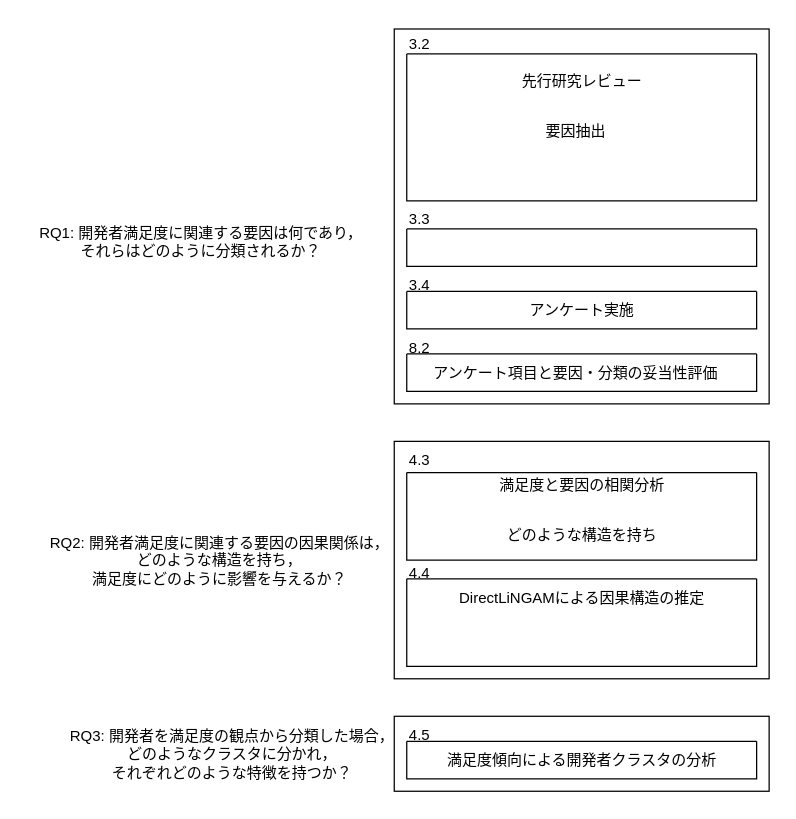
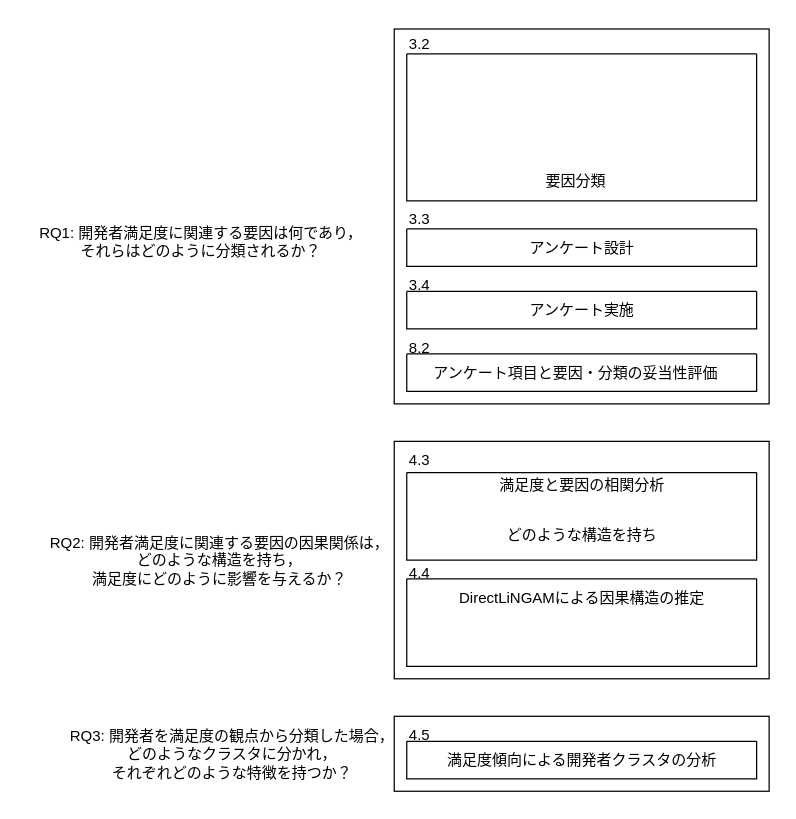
(582, 82) -> none
(576, 132) -> none
none -> (576, 182)
none -> (582, 248)
